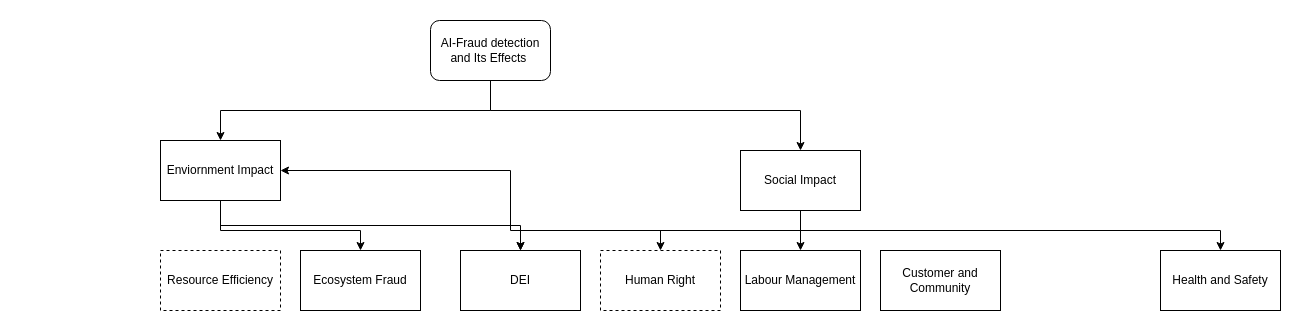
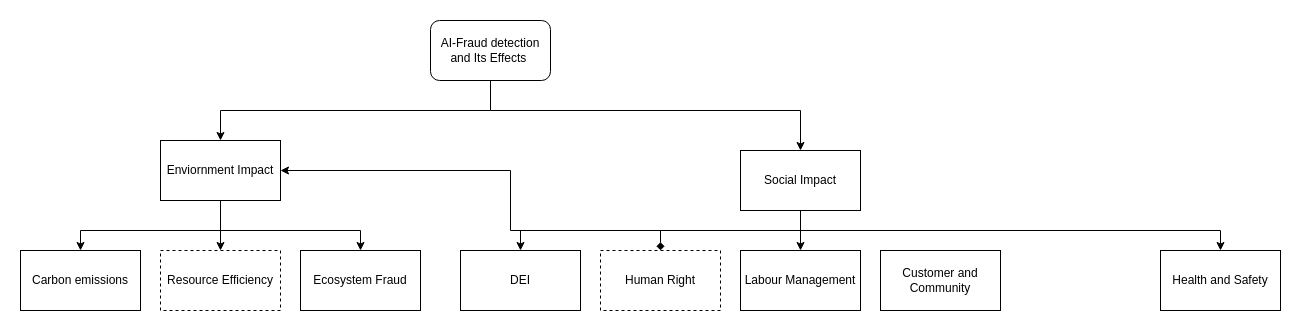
(372, 226) -> (221, 238)
none -> (144, 231)
(661, 242) -> (661, 242)
none -> (81, 281)
